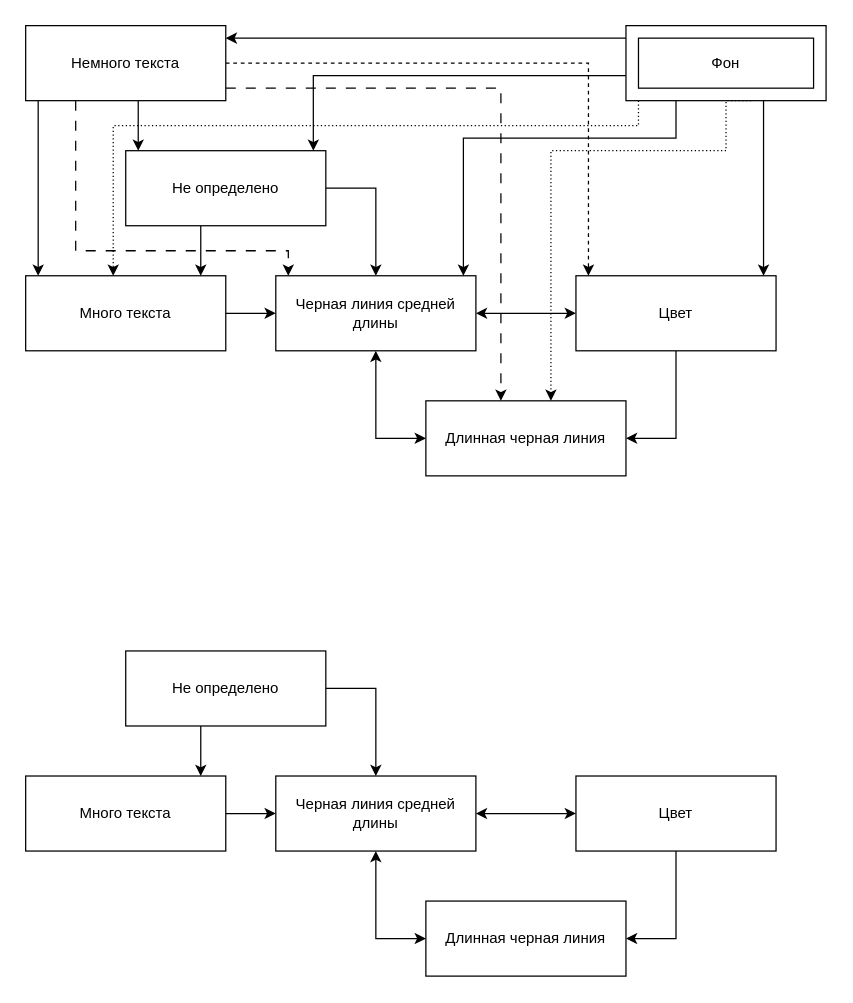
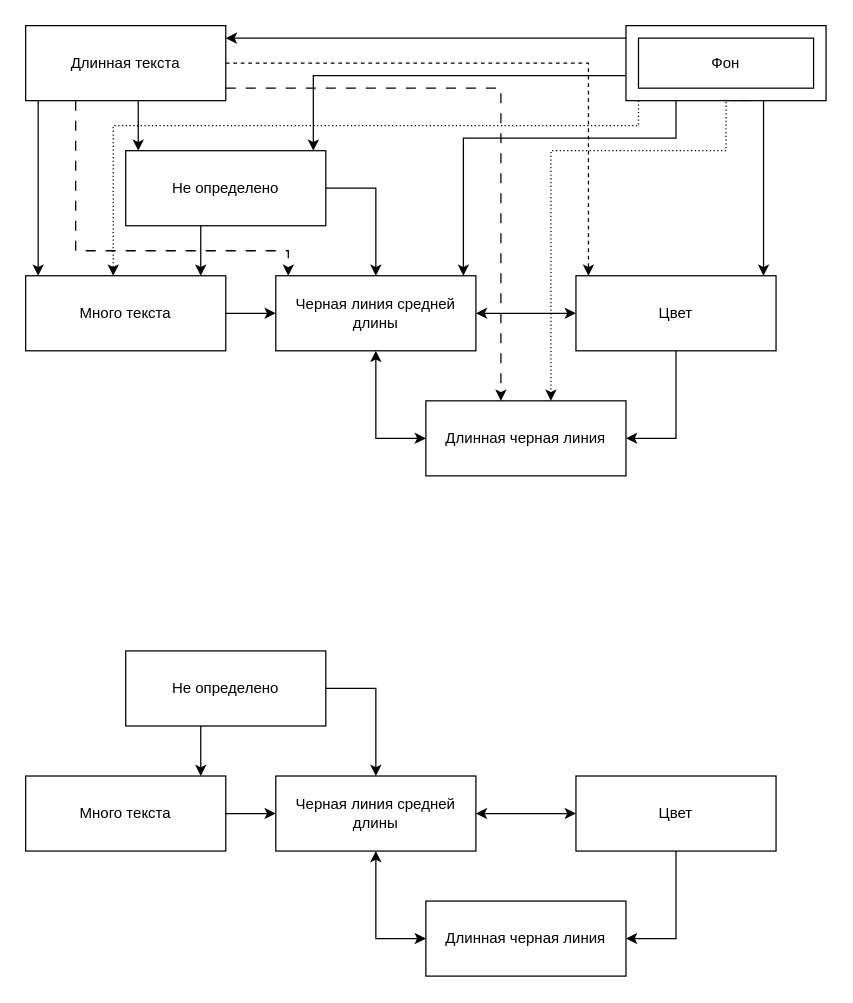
(126, 63) -> (126, 63)
